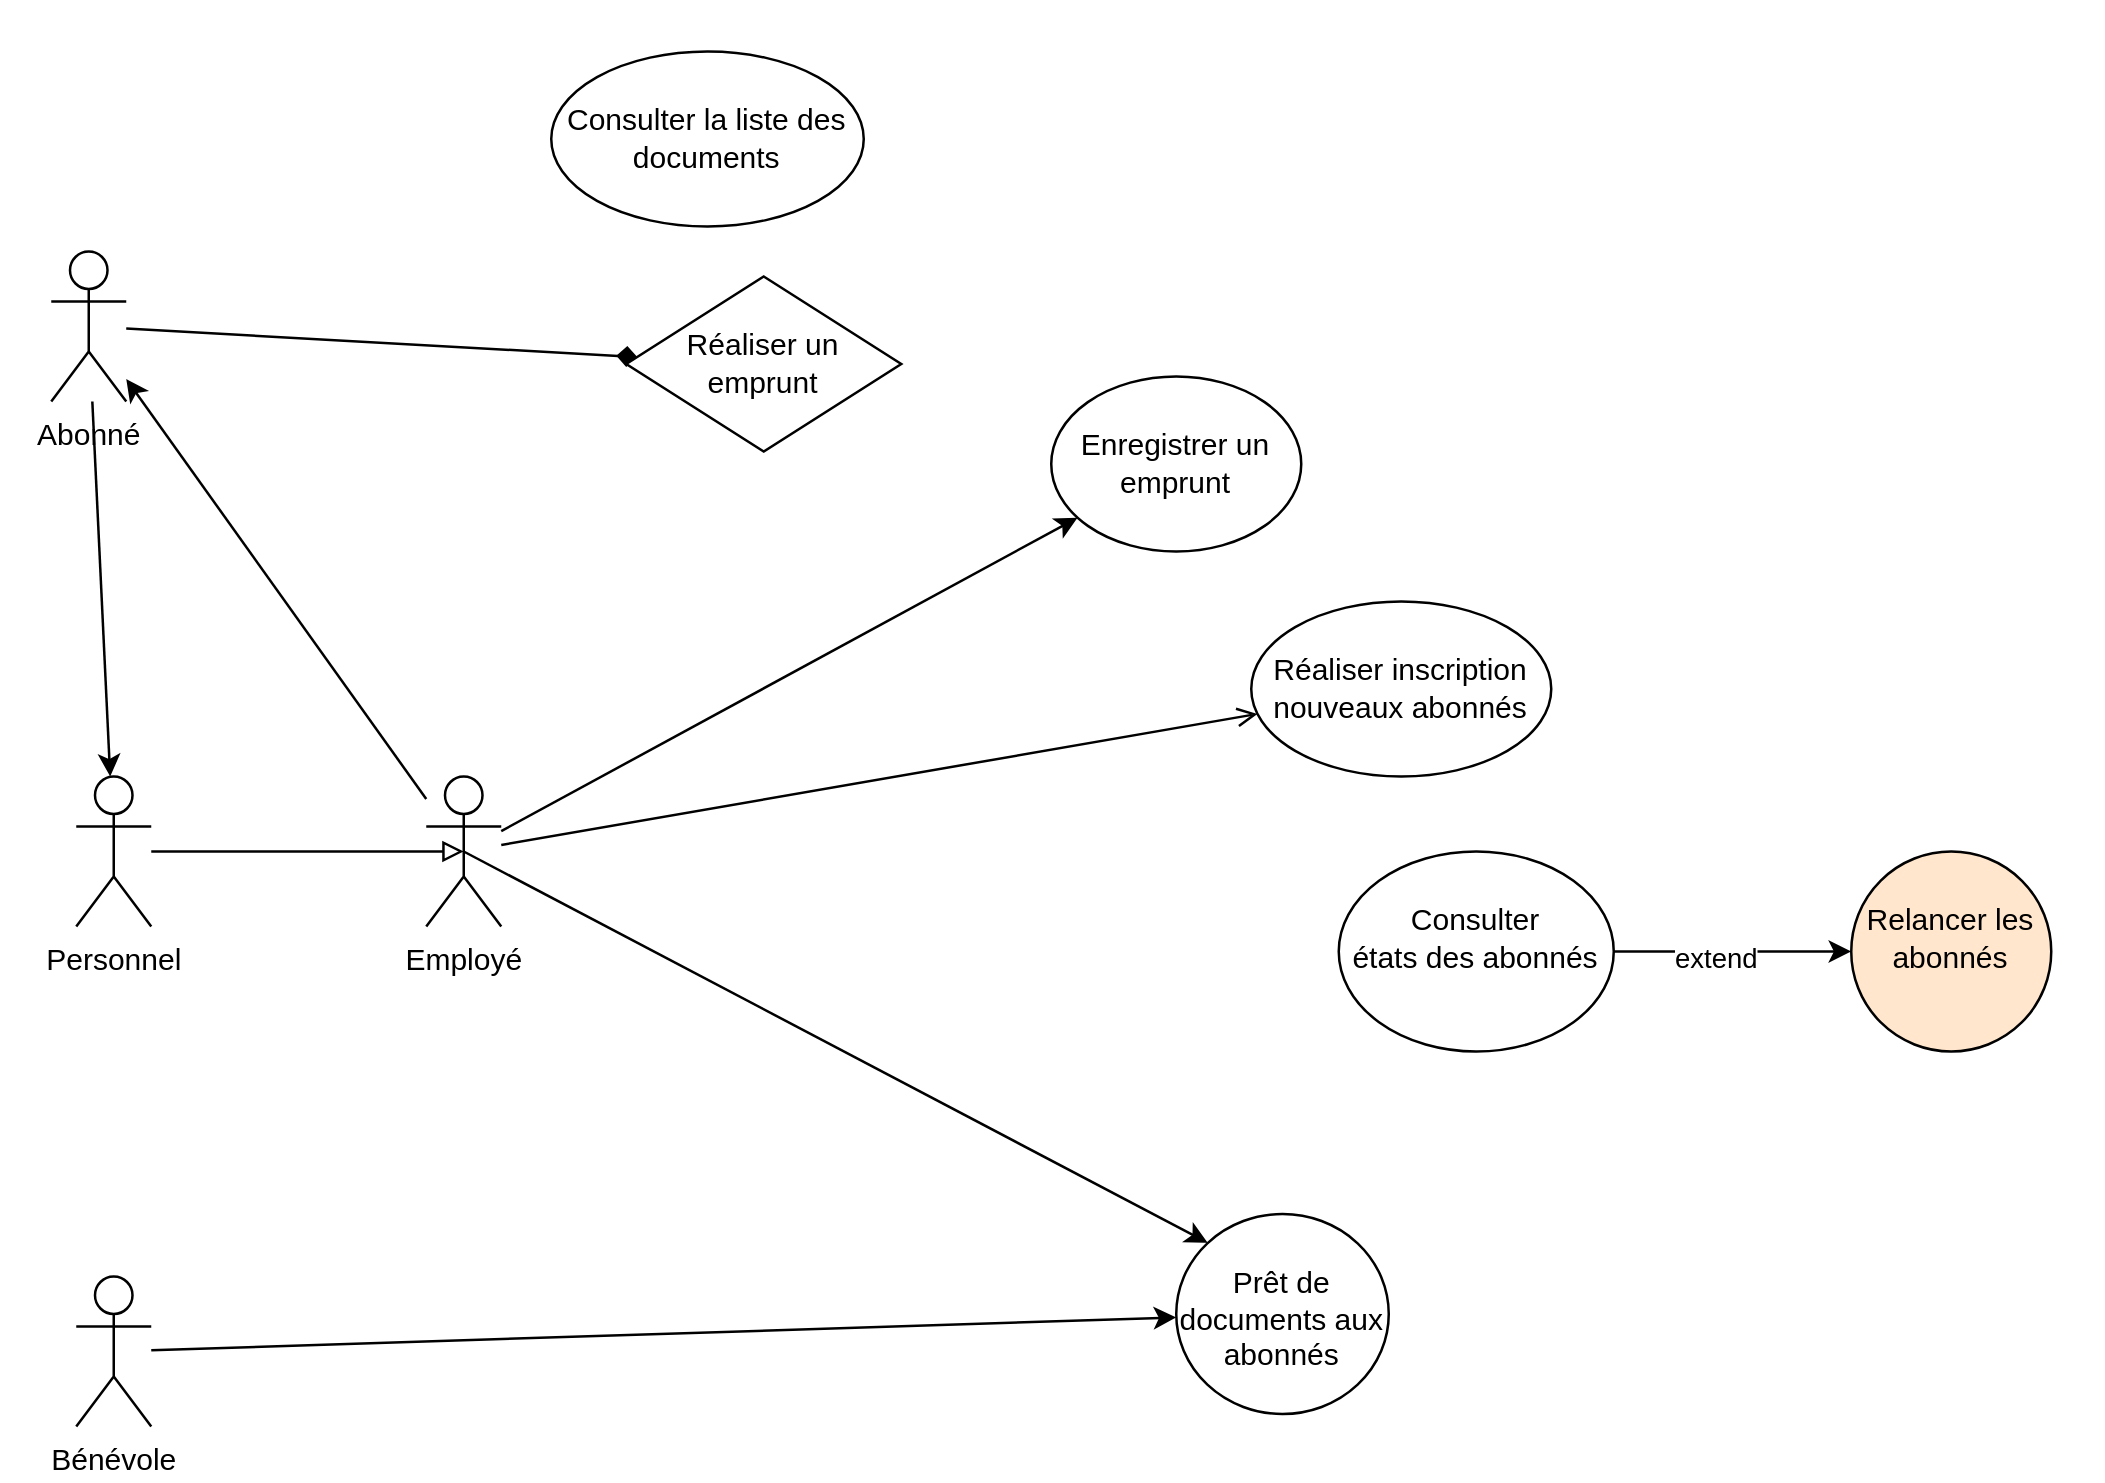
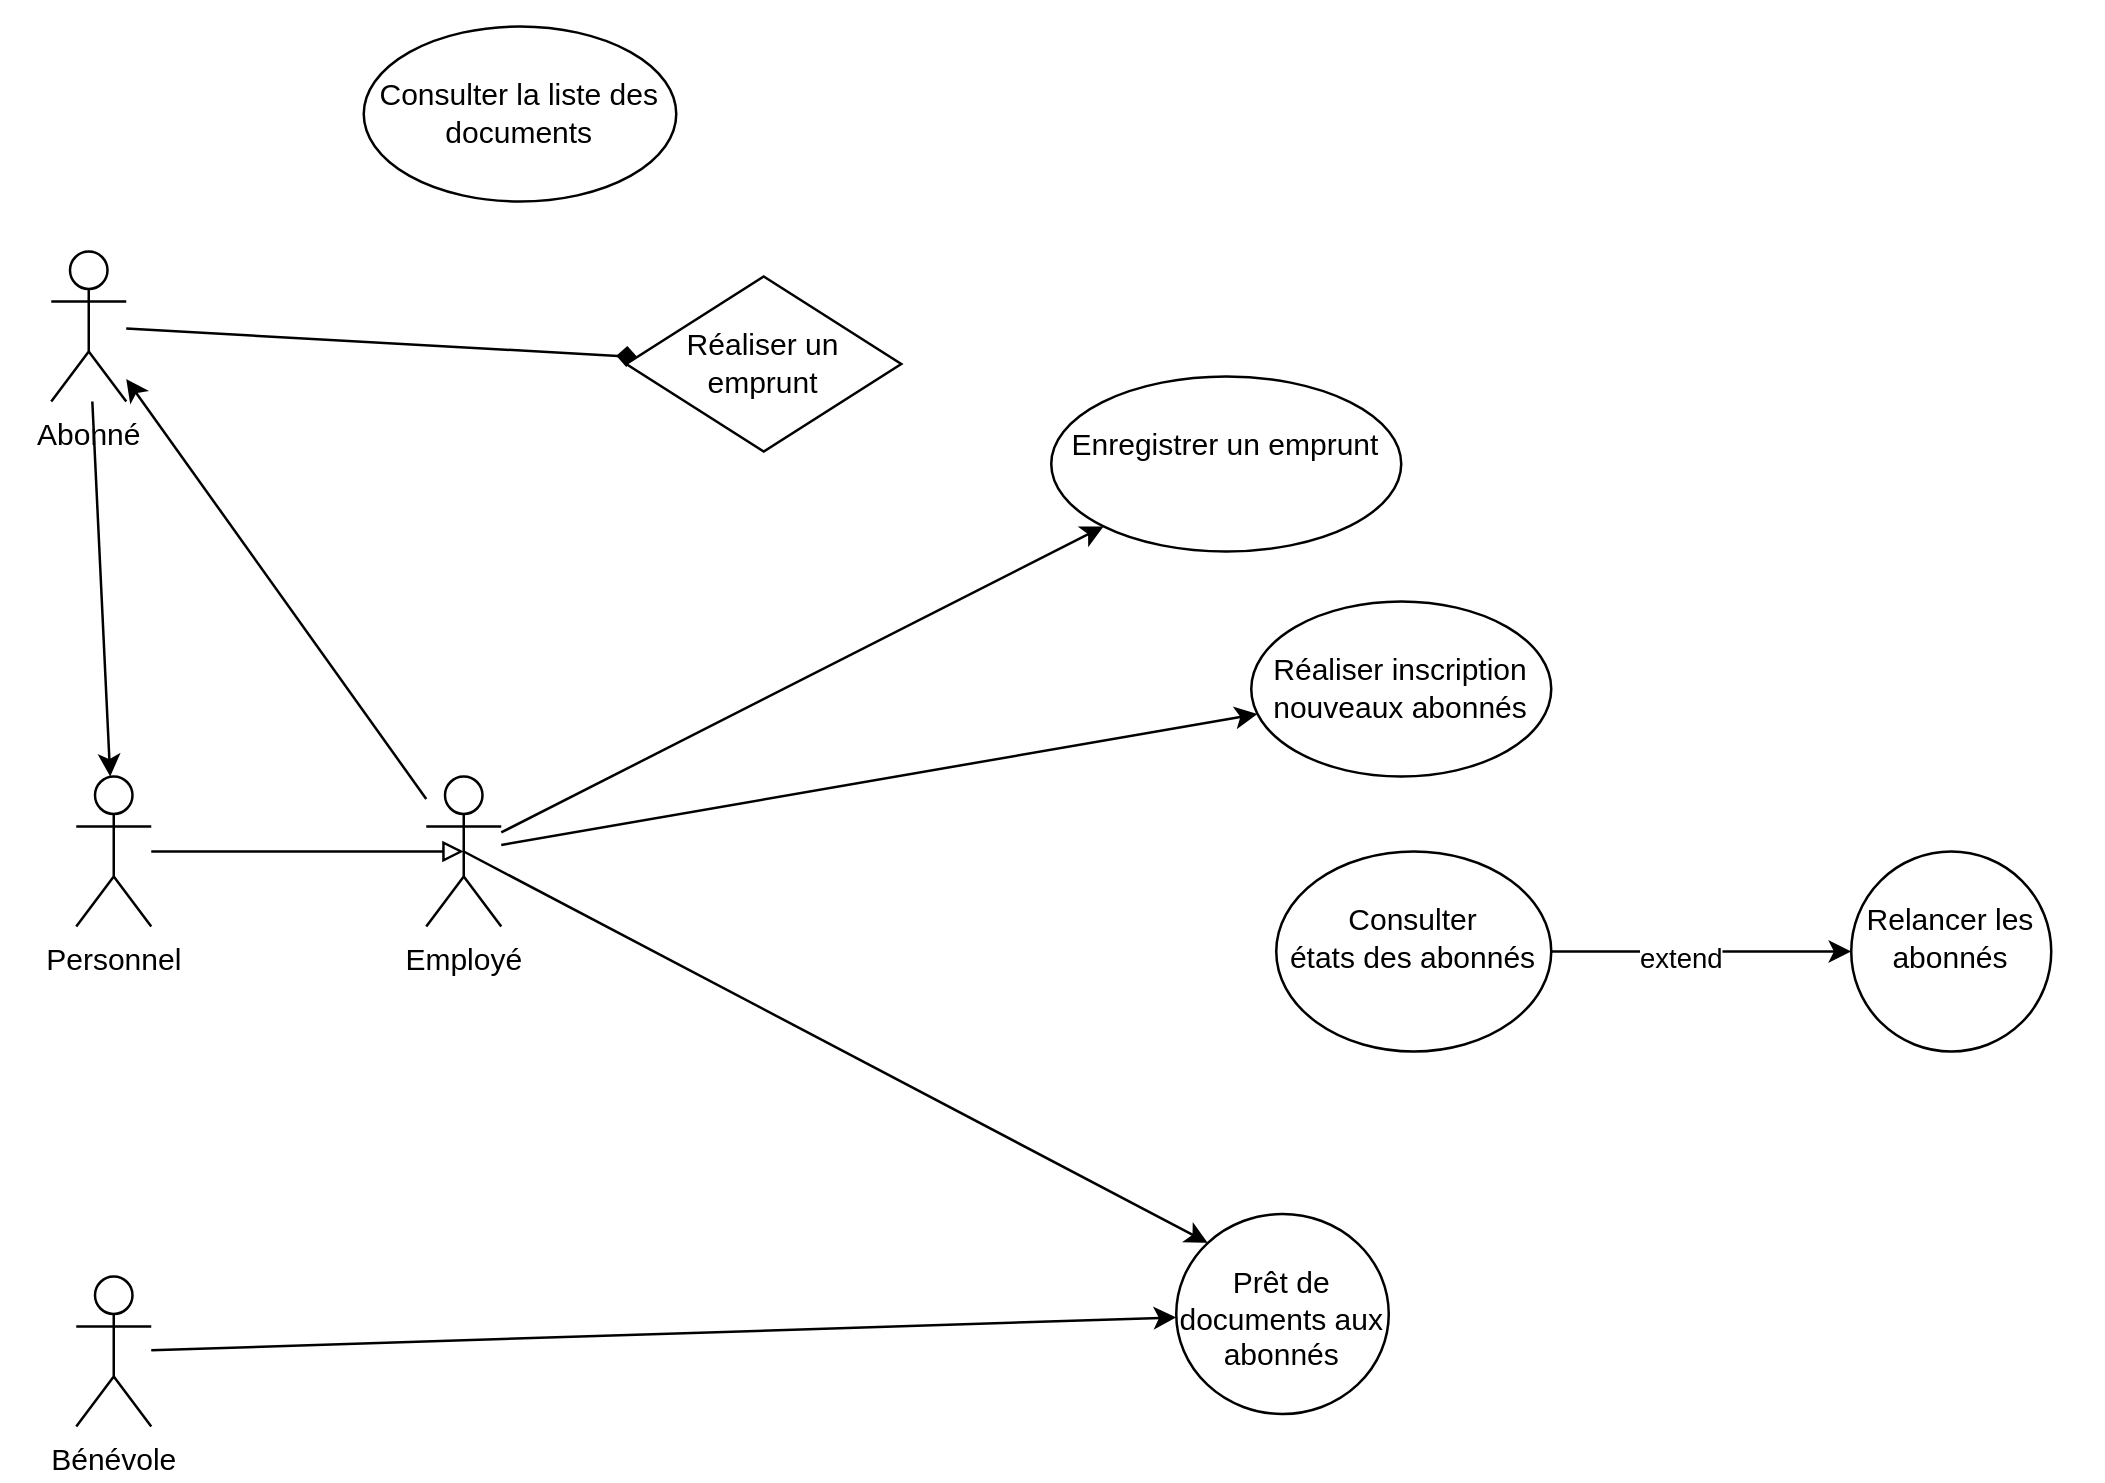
(708, 139) -> (520, 114)
(1176, 464) -> (1226, 464)
(1243, 716) -> (1239, 717)
(1476, 951) -> (1414, 951)
(1951, 951) -> (1951, 951)
